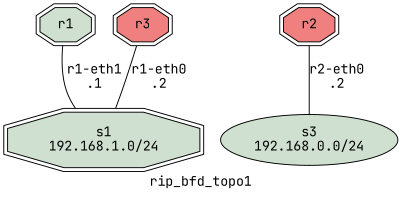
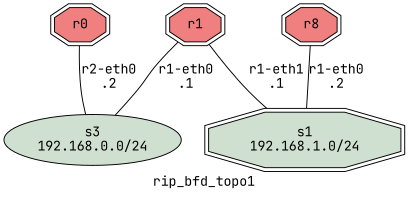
(66, 25) -> (195, 25)
(143, 25) -> (311, 25)
(309, 25) -> (80, 25)
none -> (146, 78)
